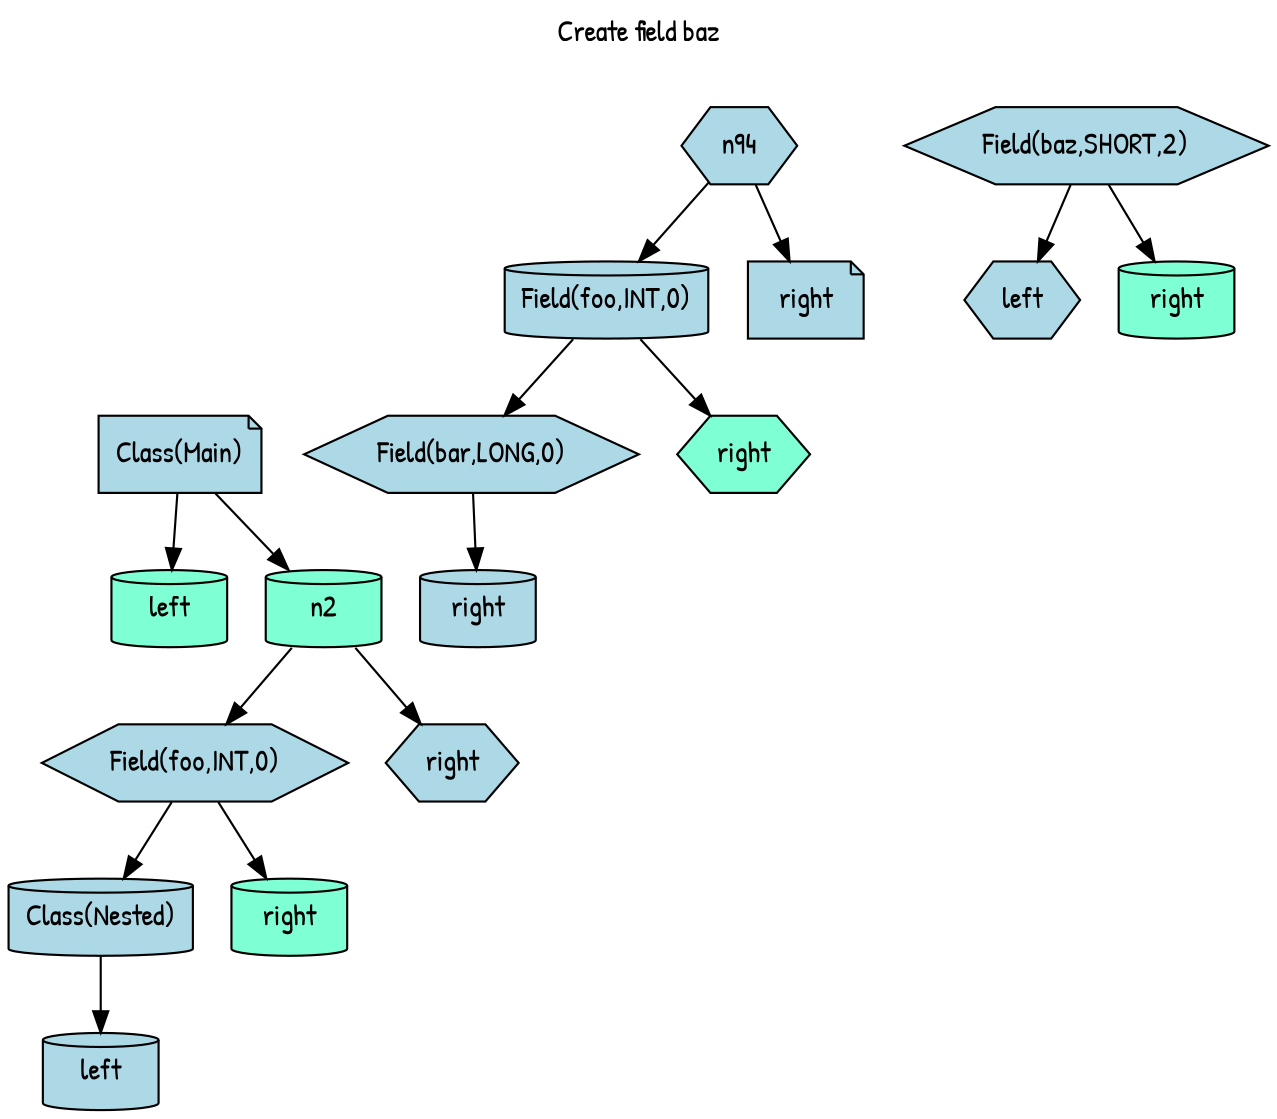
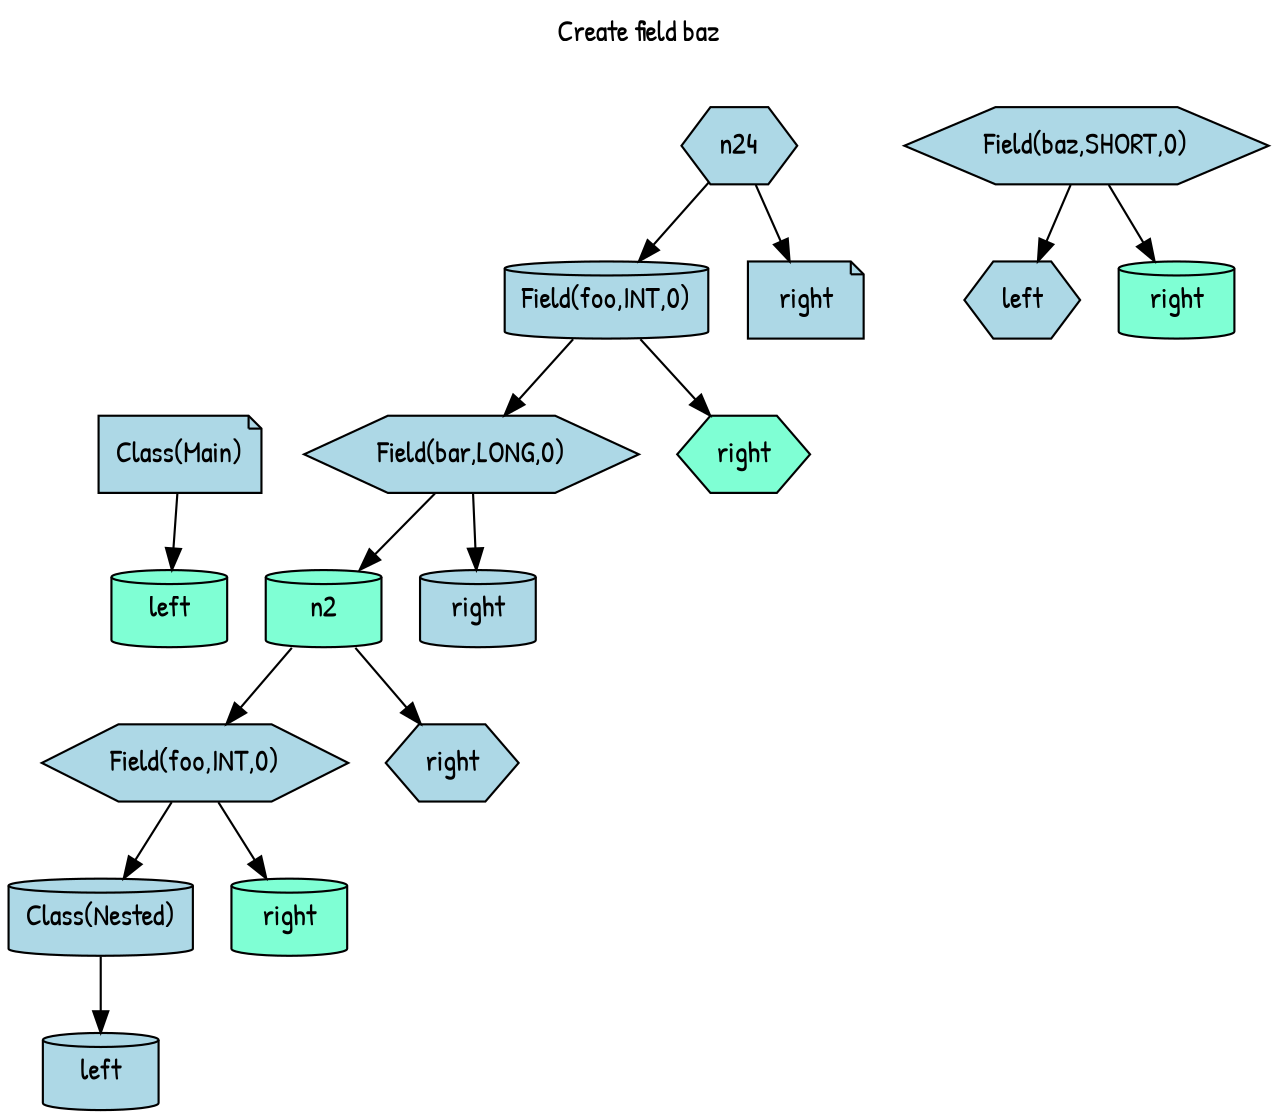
(739, 146) -> (739, 146)
(1087, 146) -> (1087, 146)
(244, 524) -> (405, 524)
